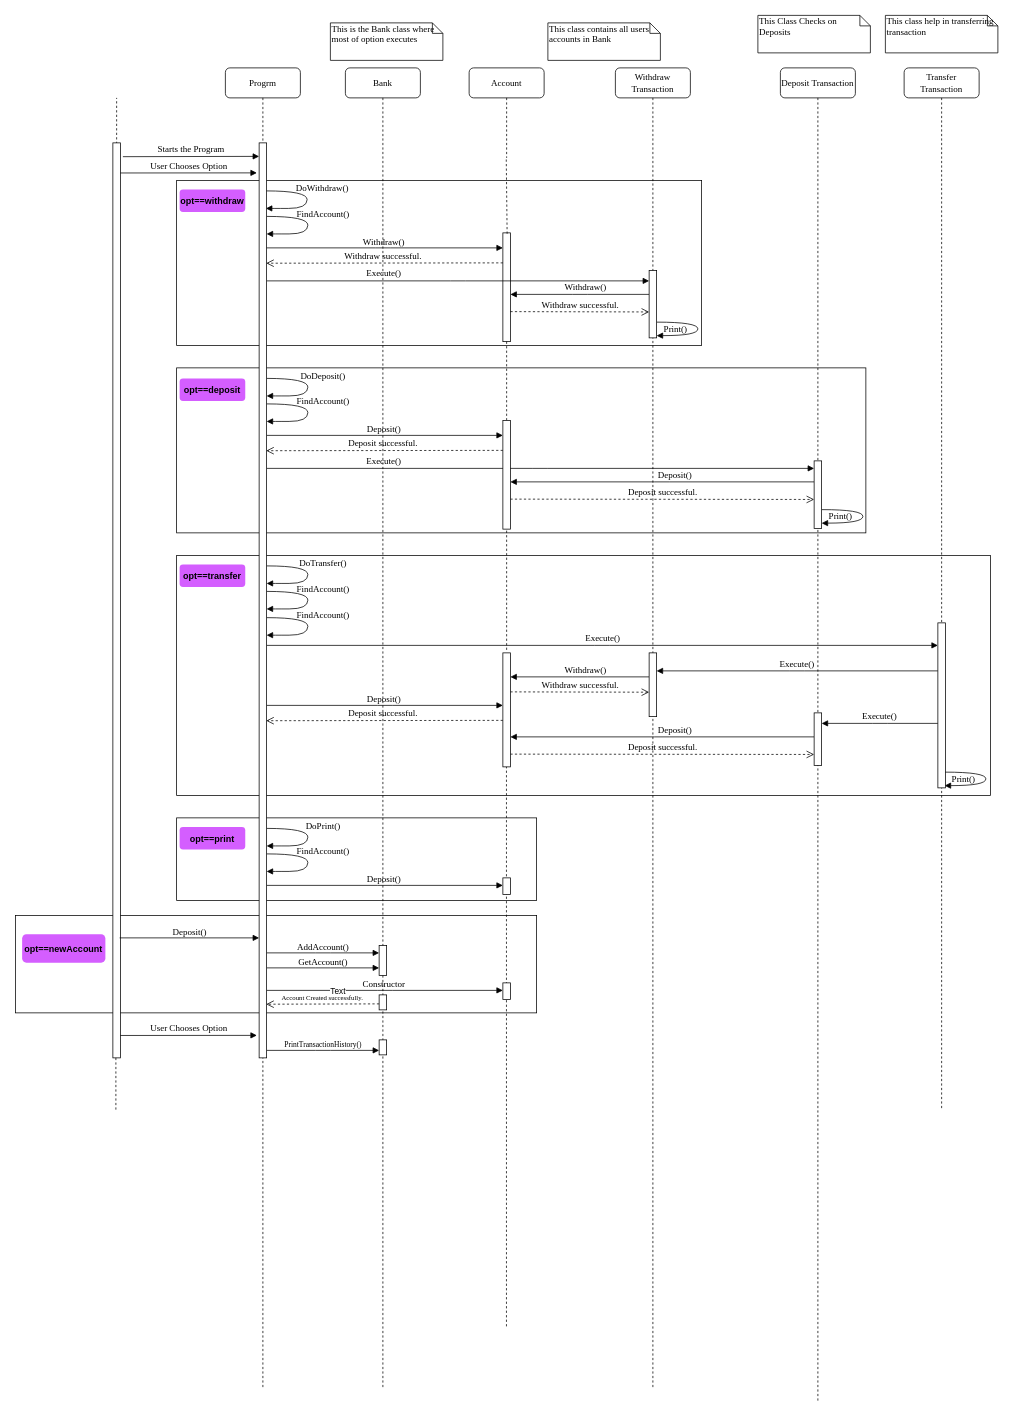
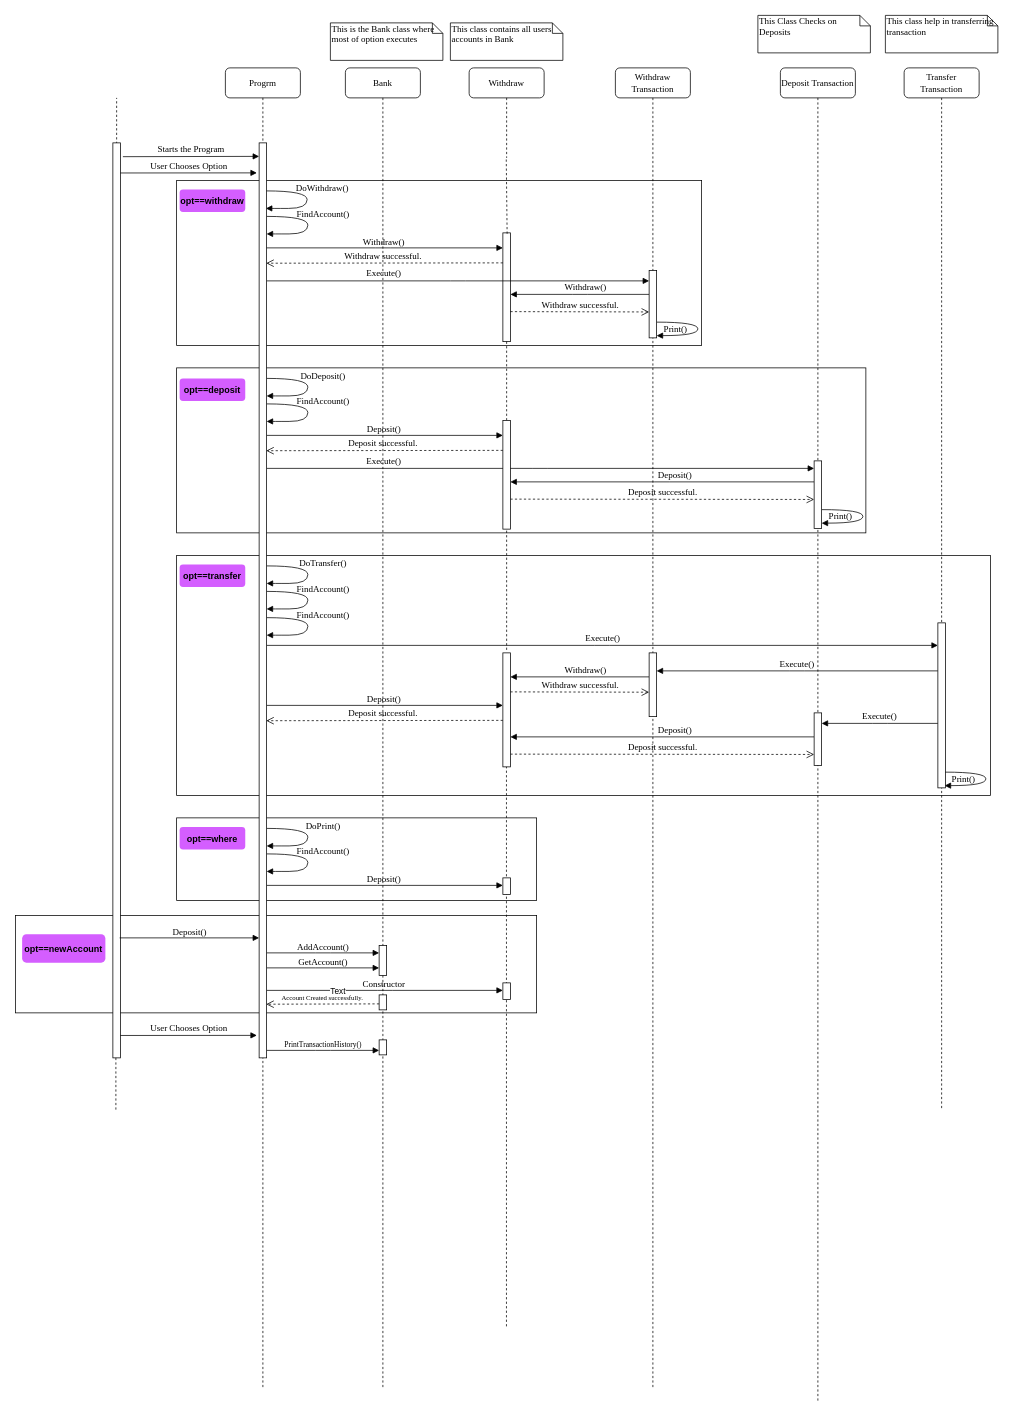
(604, 42) -> (507, 42)
(507, 83) -> (507, 83)
(212, 839) -> (212, 839)
